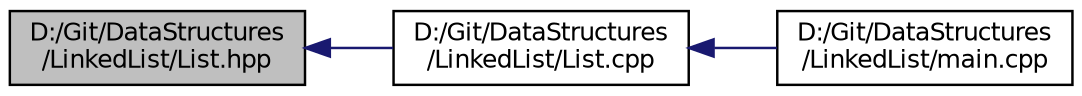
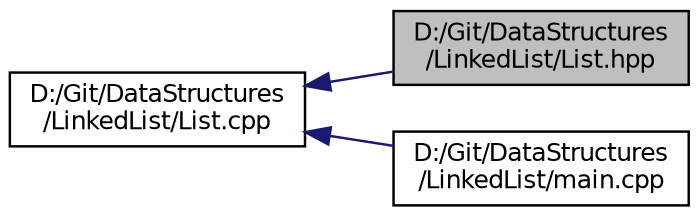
(362, 48) -> (361, 77)
